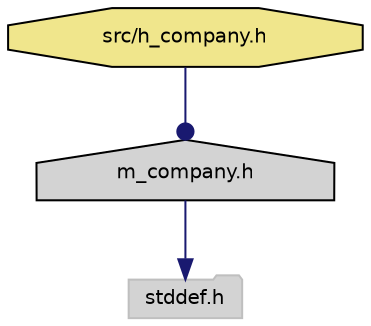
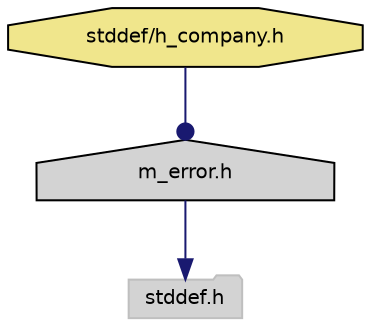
(185, 37) -> (185, 37)
(185, 173) -> (185, 173)
